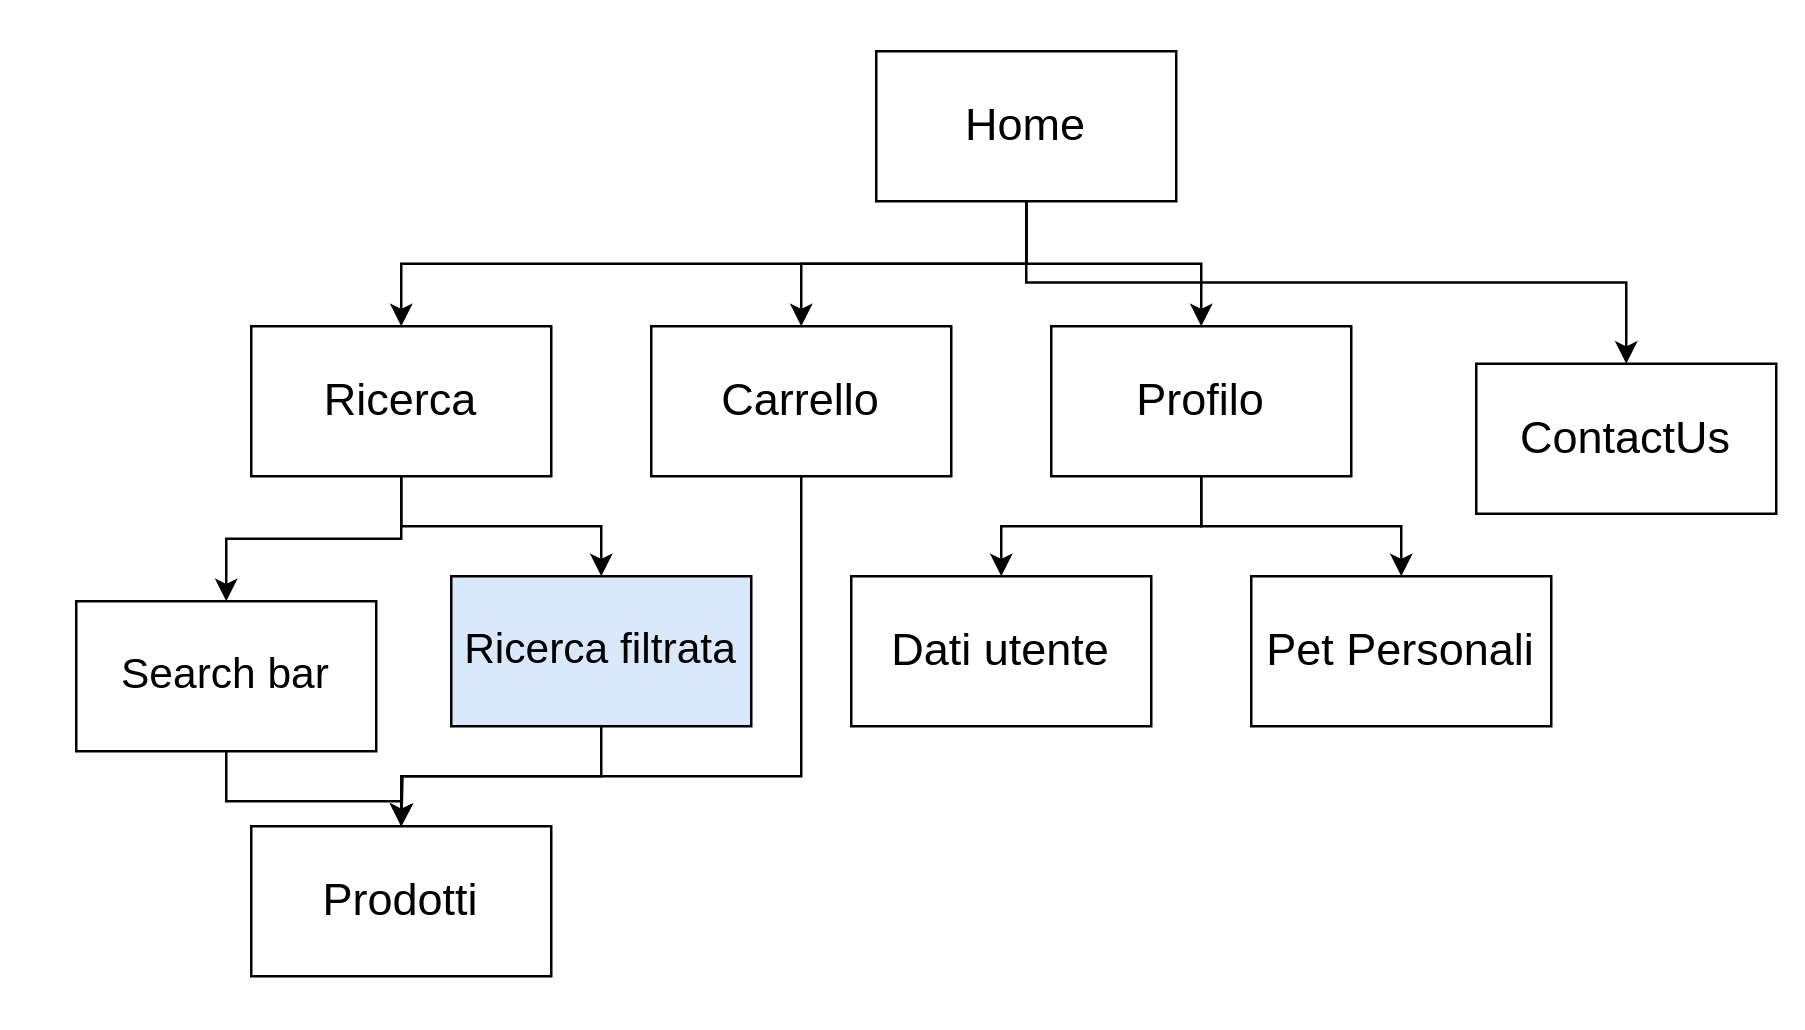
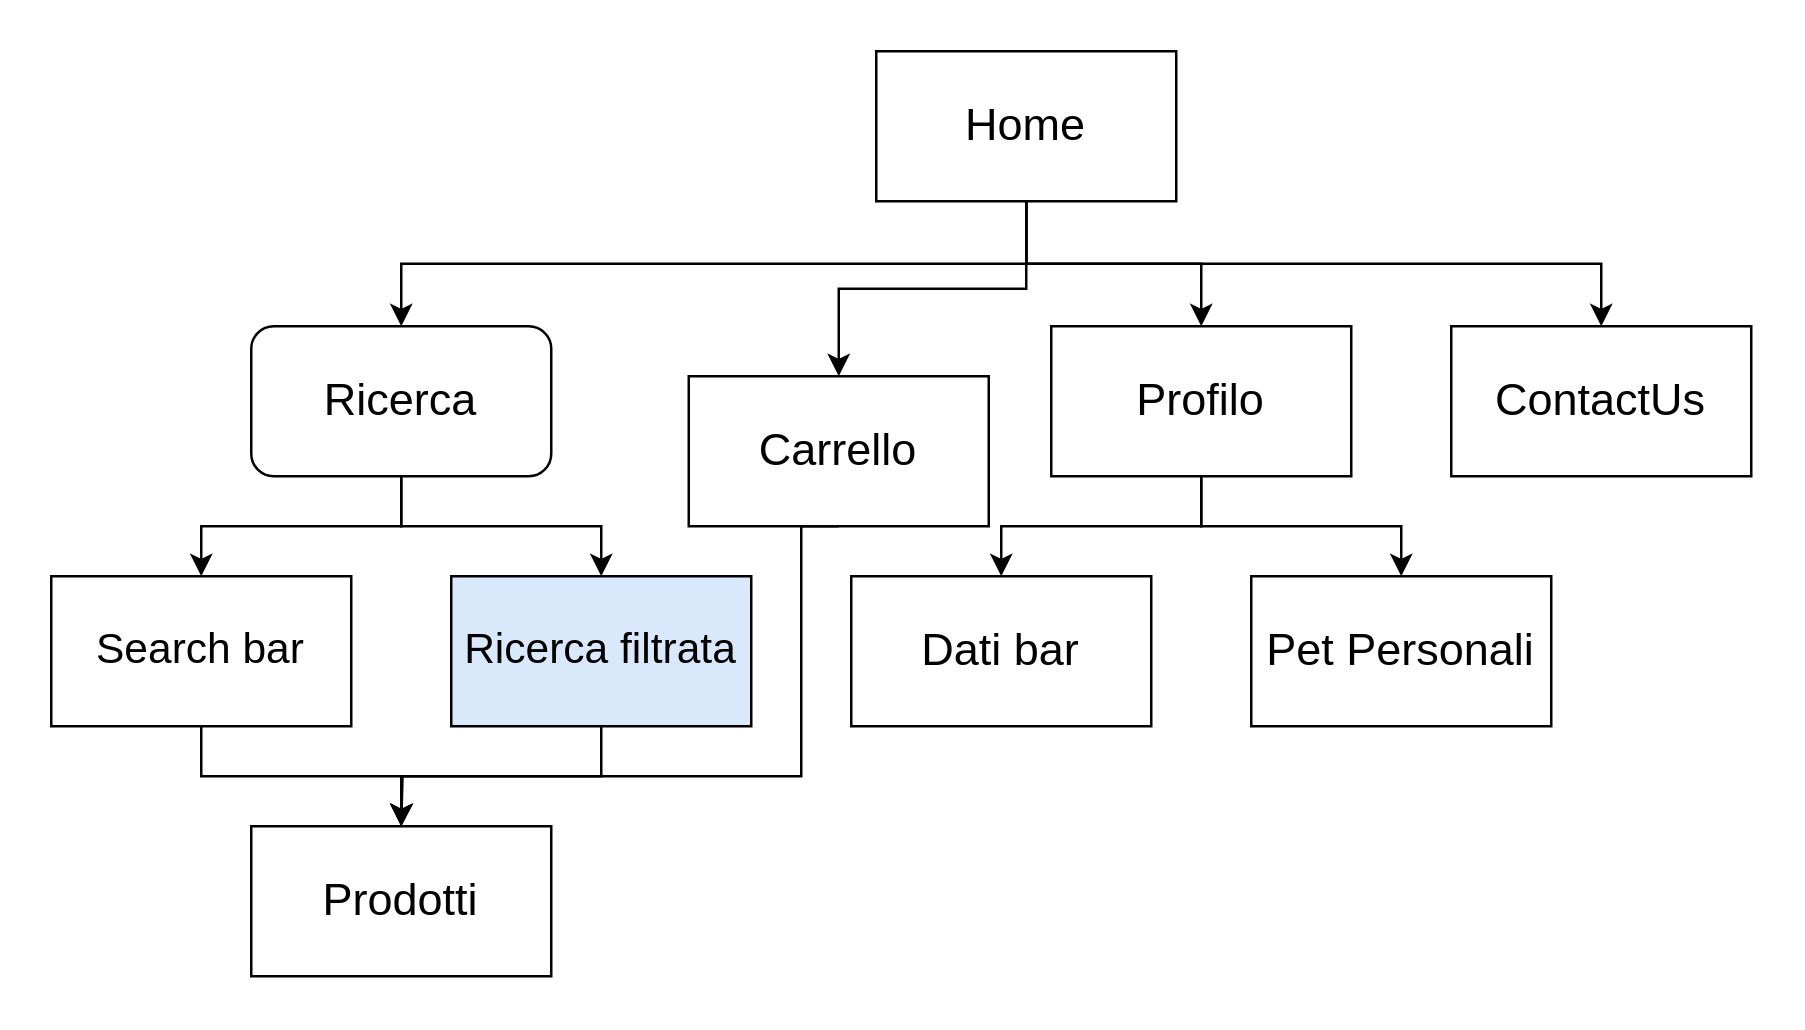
(401, 401) -> (401, 401)
(801, 401) -> (839, 451)
(1626, 439) -> (1601, 401)
(1001, 651) -> (1001, 651)
(226, 676) -> (201, 651)
